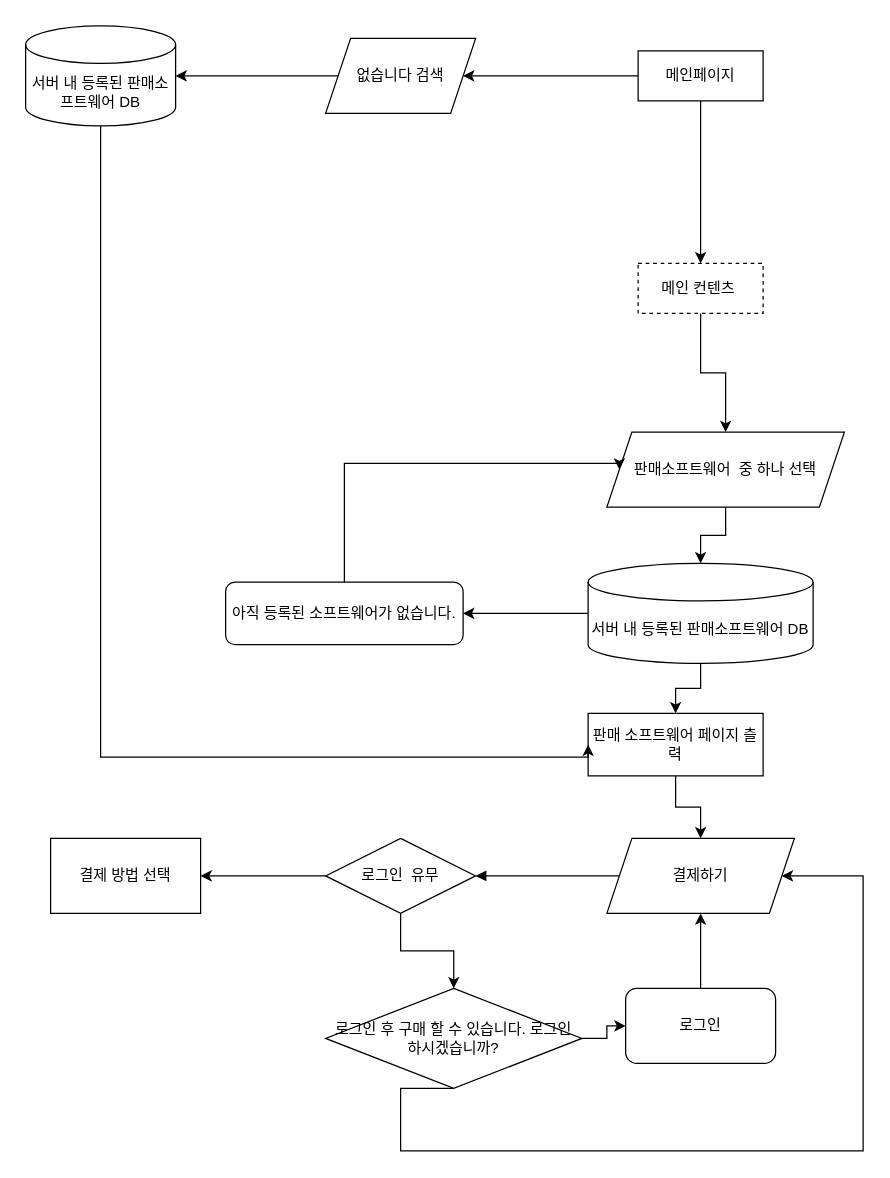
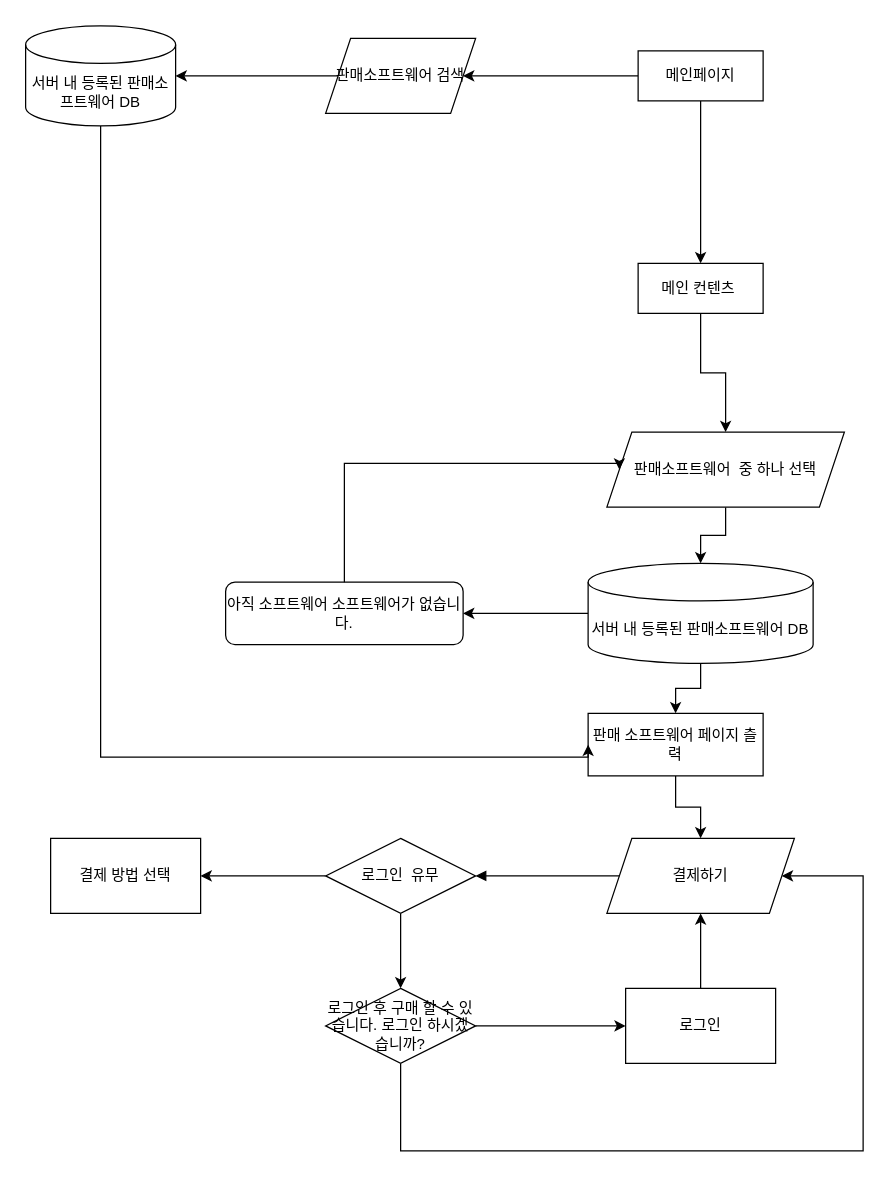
(401, 76) -> (401, 76)
(701, 288) -> (701, 288)
(344, 613) -> (344, 613)
(701, 1026) -> (701, 1026)
(454, 1038) -> (401, 1026)
